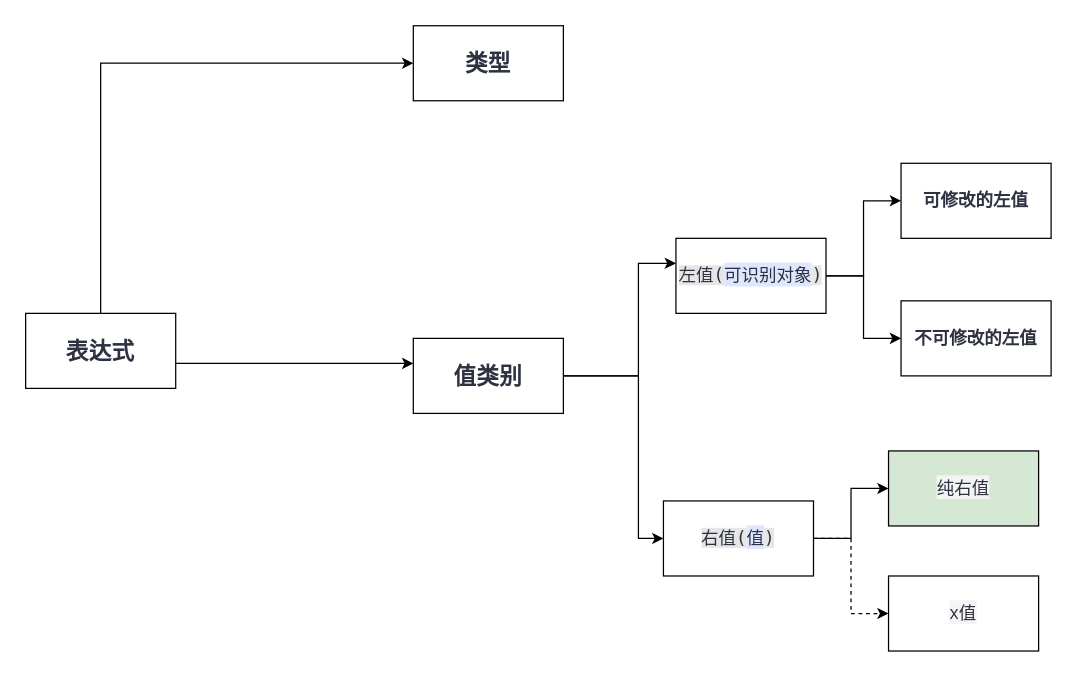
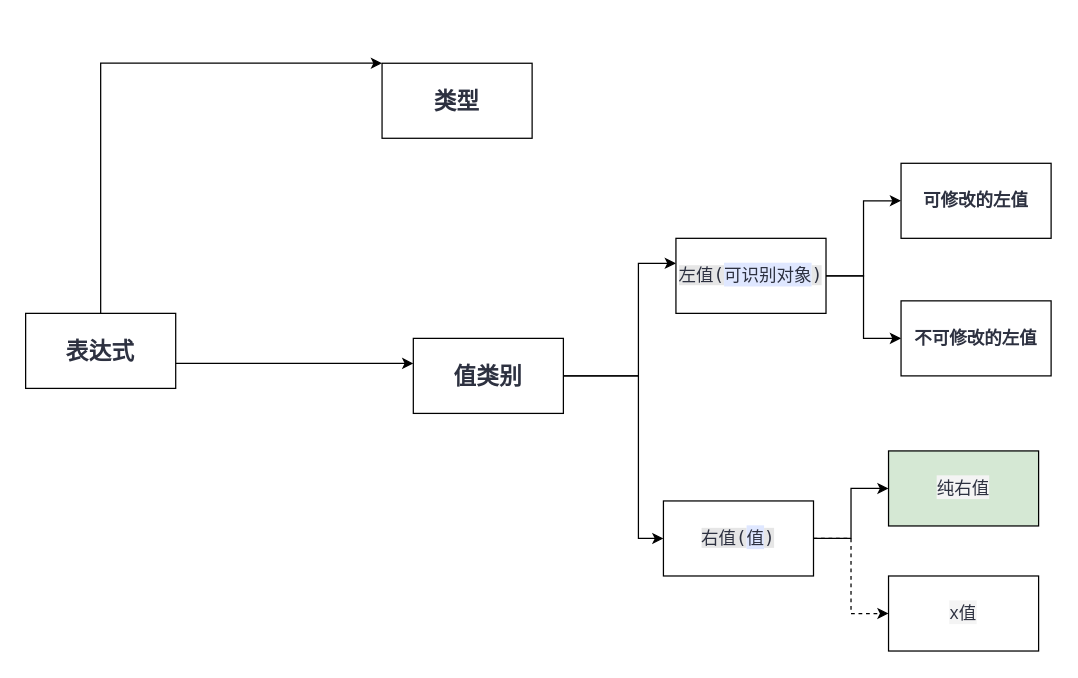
(488, 63) -> (457, 101)
